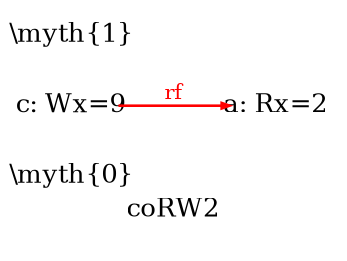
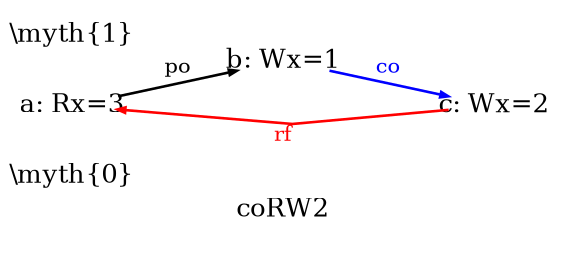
none -> (283, 61)
(72, 106) -> (495, 106)
(275, 106) -> (72, 106)
